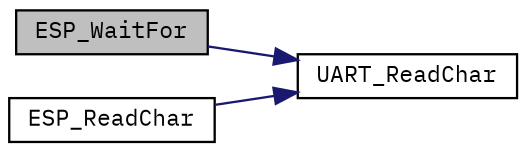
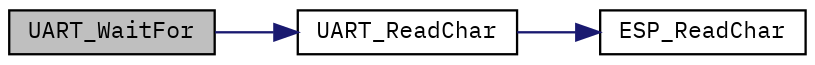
(112, 32) -> (112, 32)
(245, 100) -> (547, 32)
